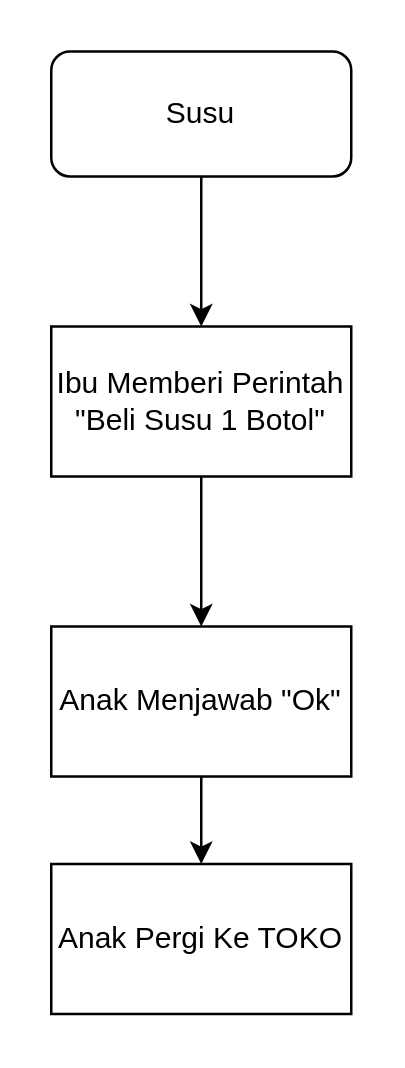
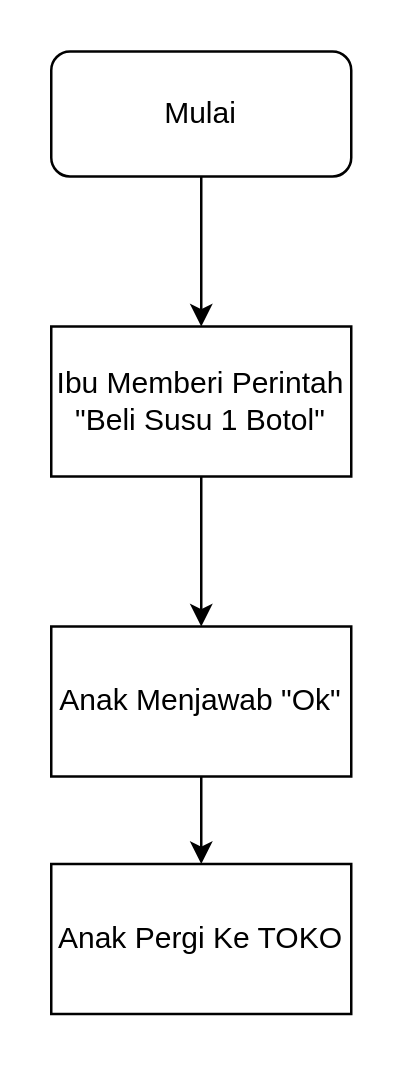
(201, 114) -> (201, 114)
